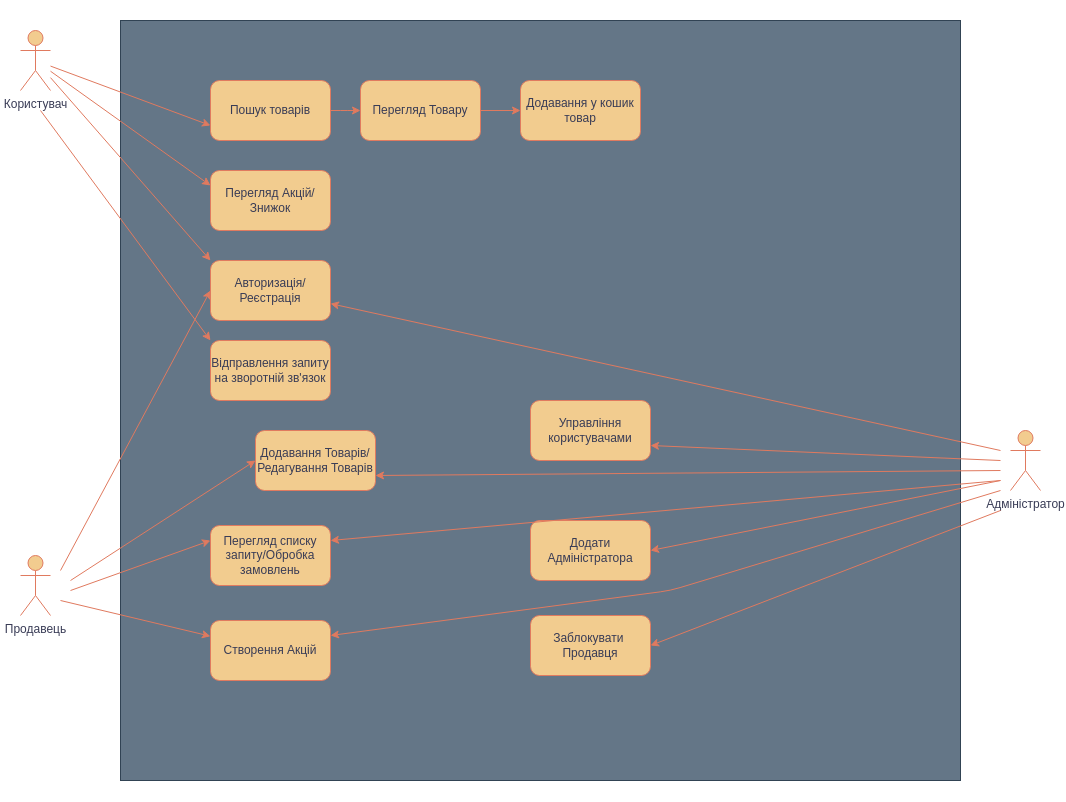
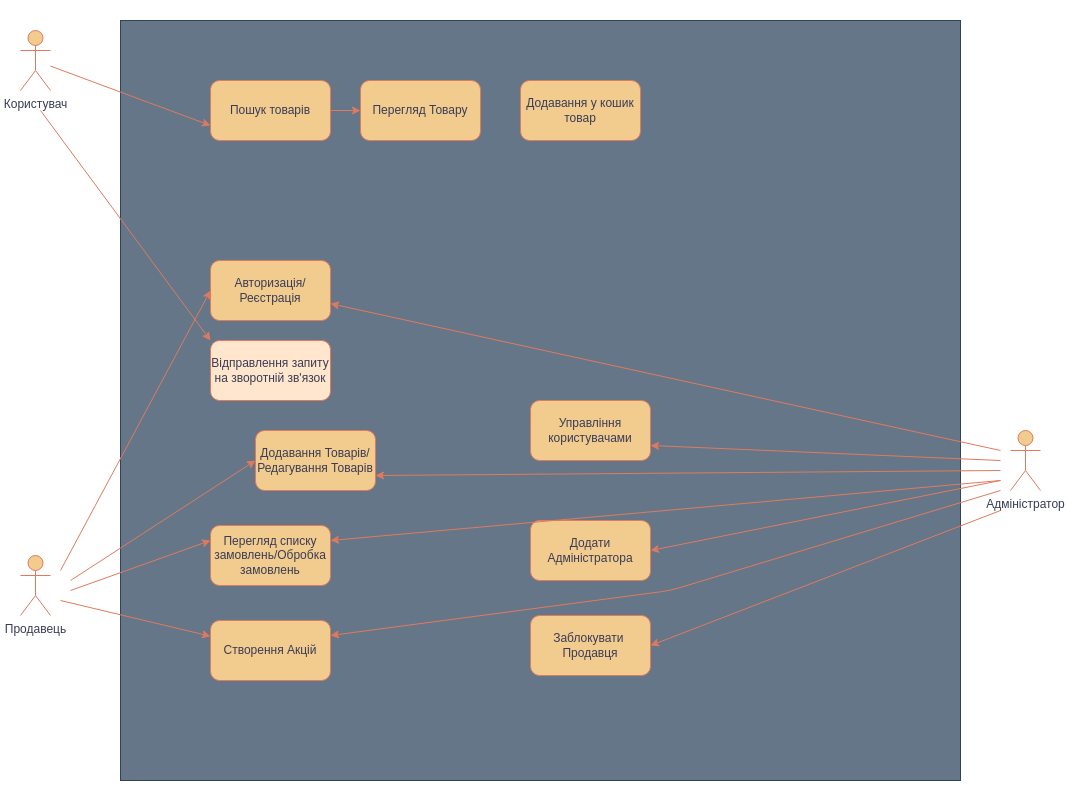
(497, 111) -> none
(128, 127) -> none
(128, 167) -> none
(271, 201) -> none
(271, 371) -> (271, 371)
(271, 556) -> (271, 556)
